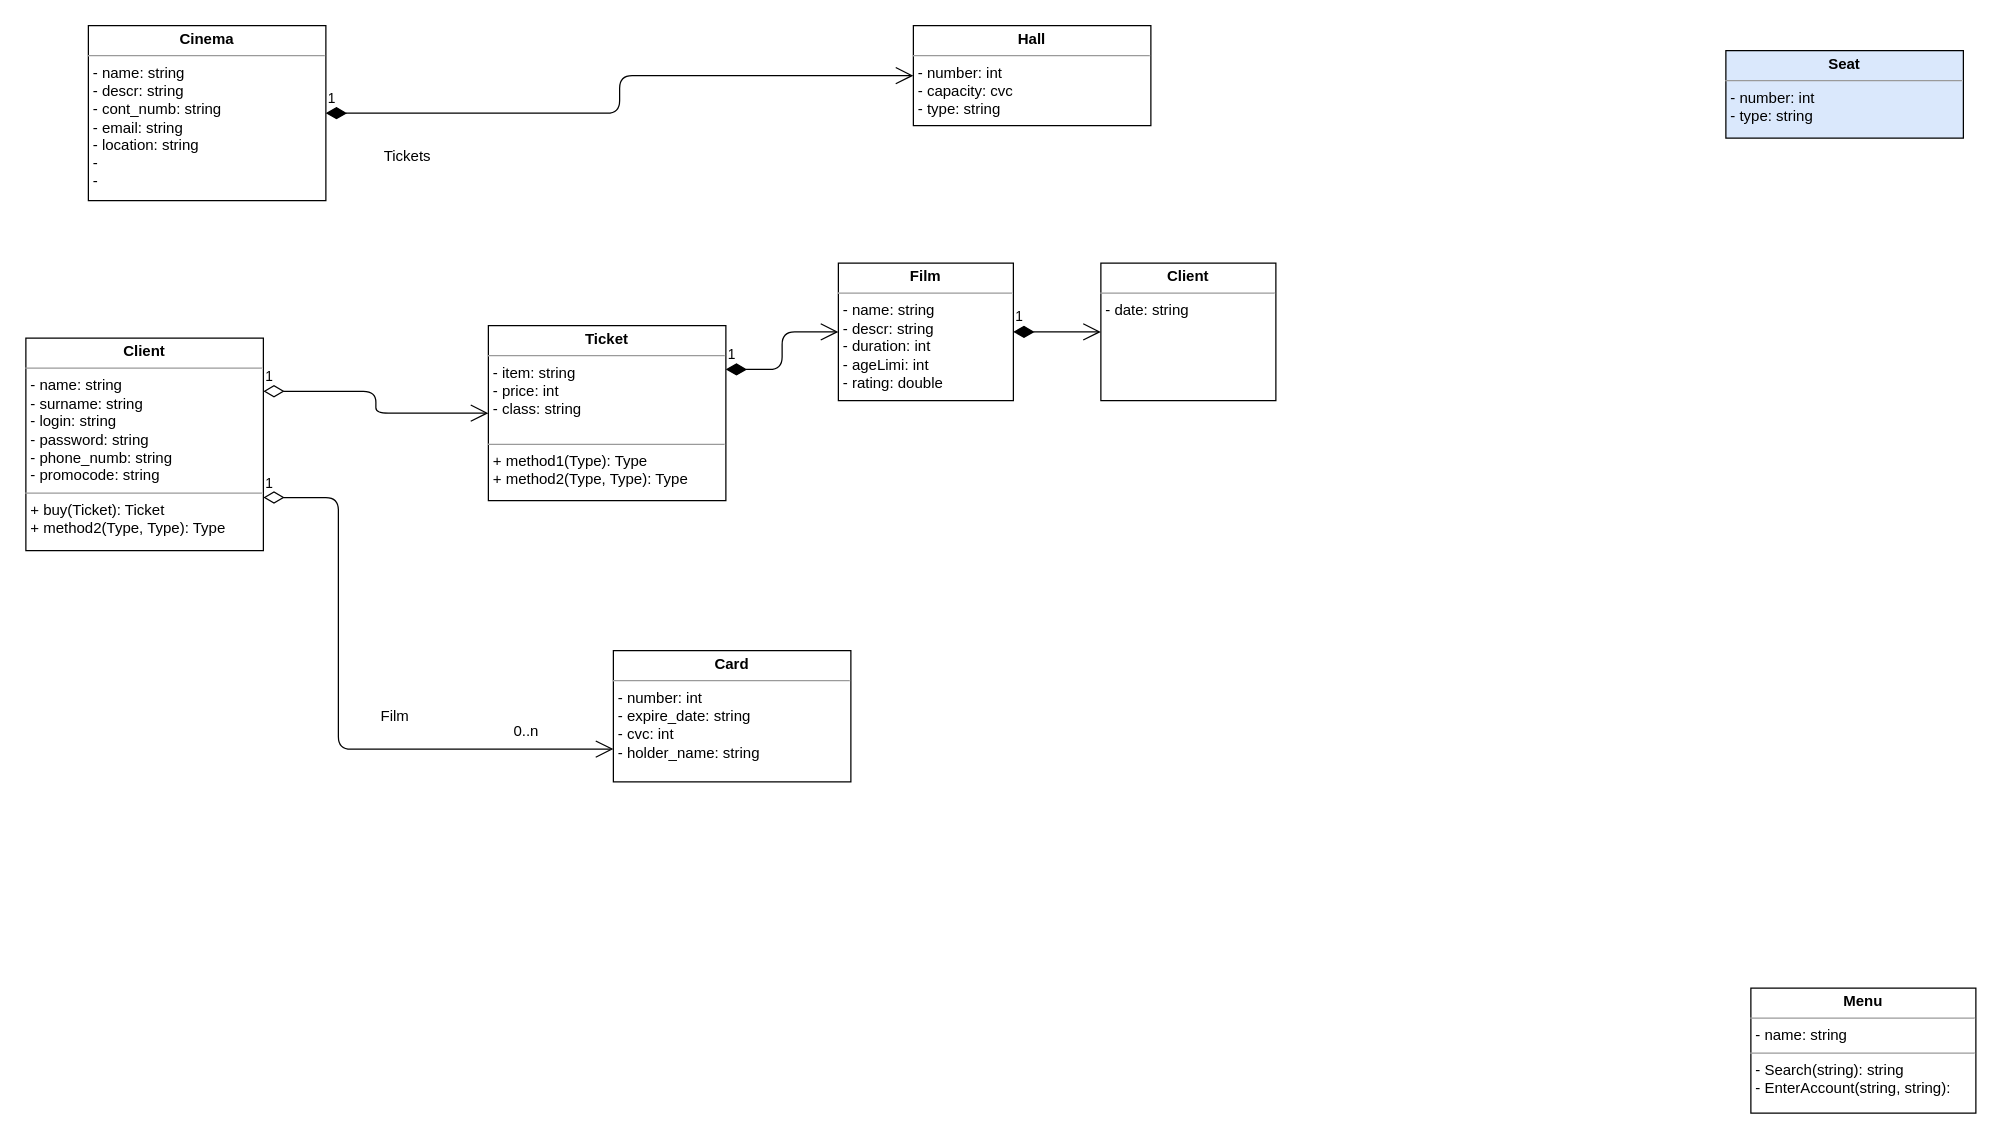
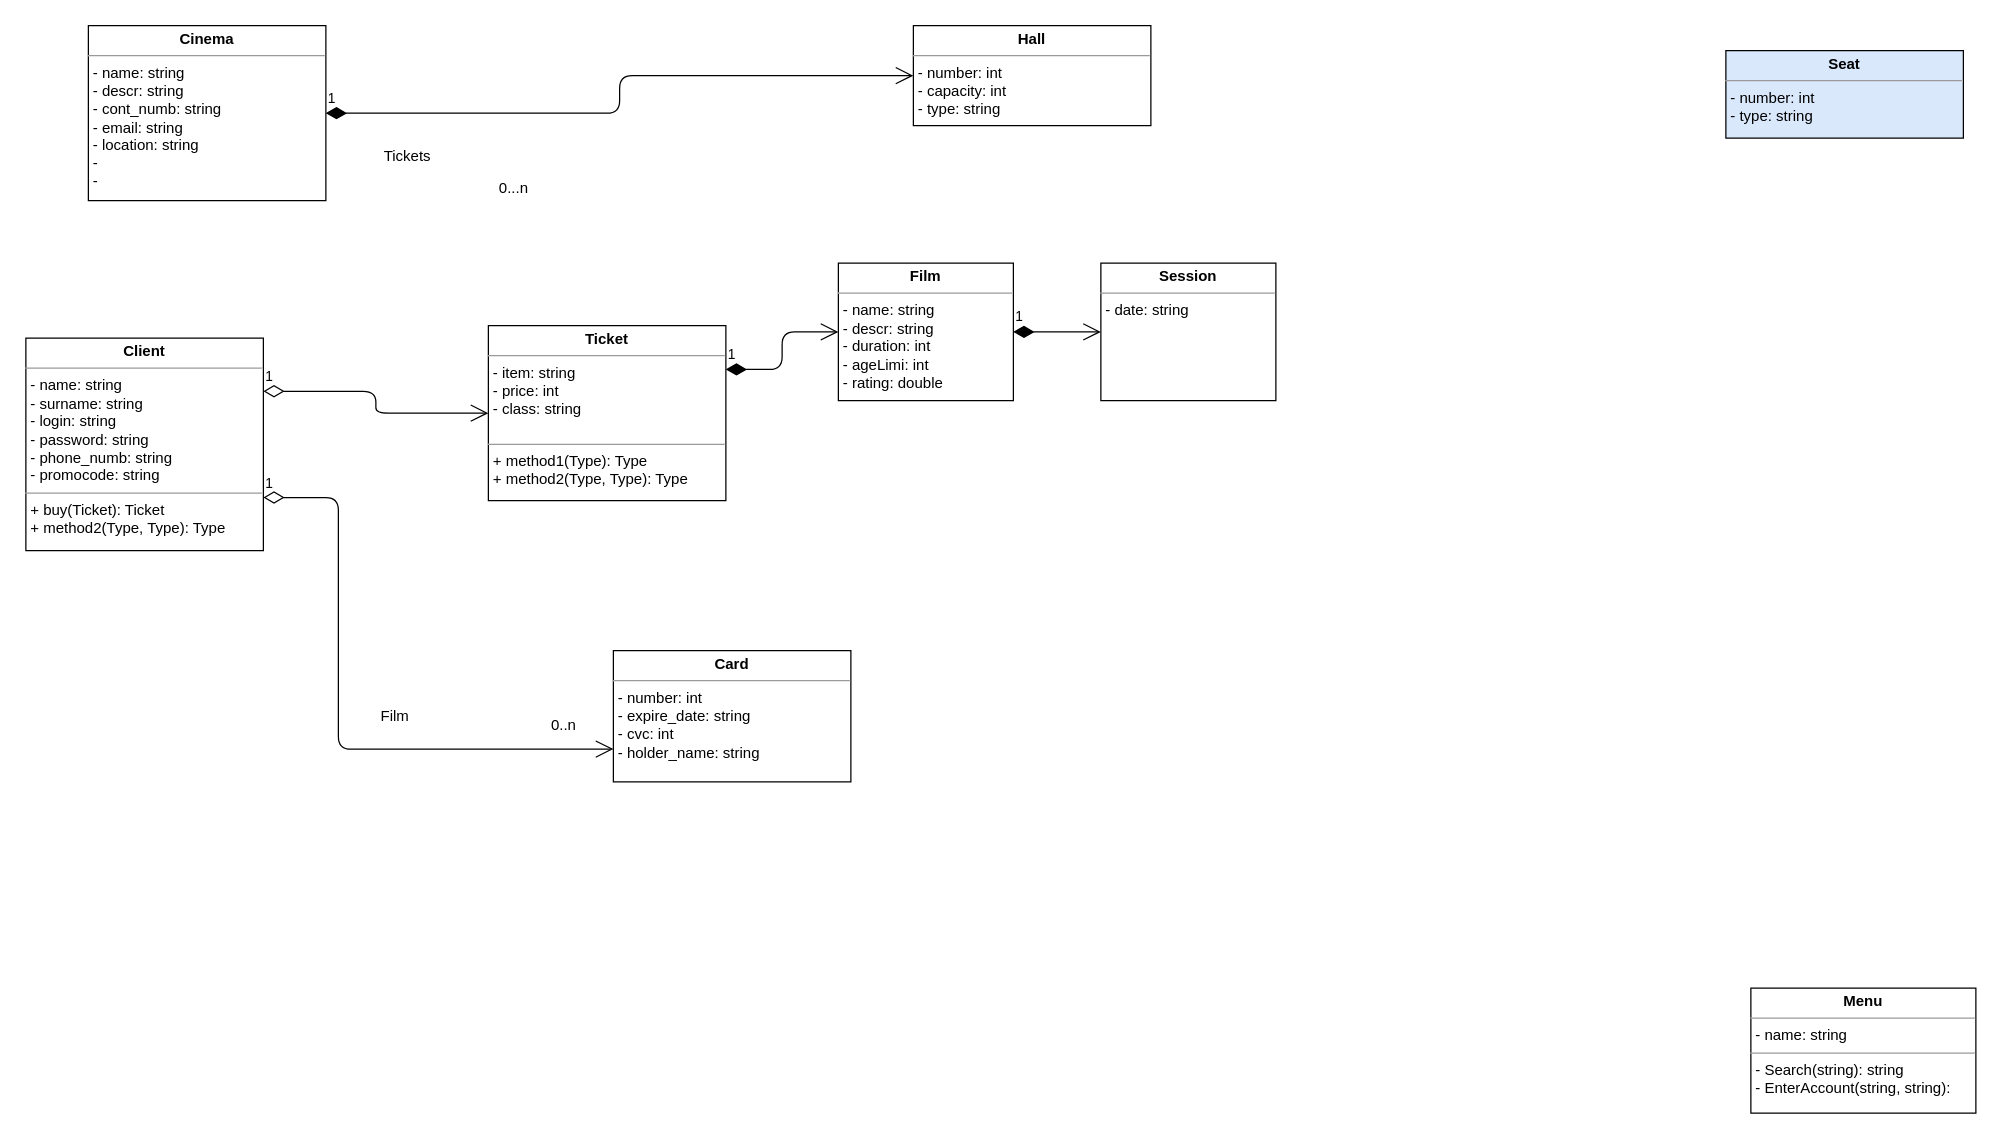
(968, 62) -> (966, 62)
none -> (513, 188)
(1152, 281) -> (1152, 281)
(526, 732) -> (563, 726)
